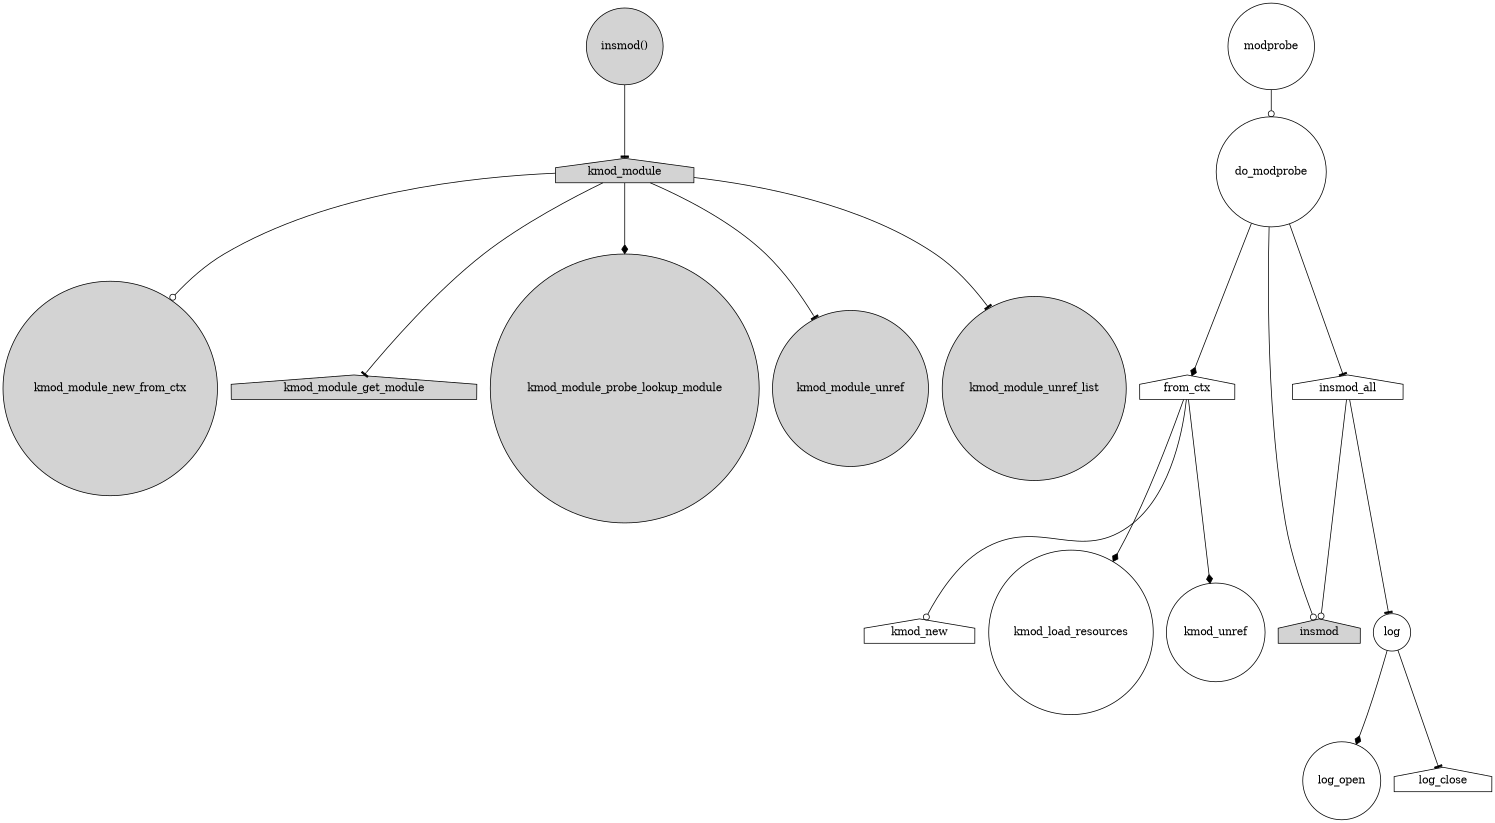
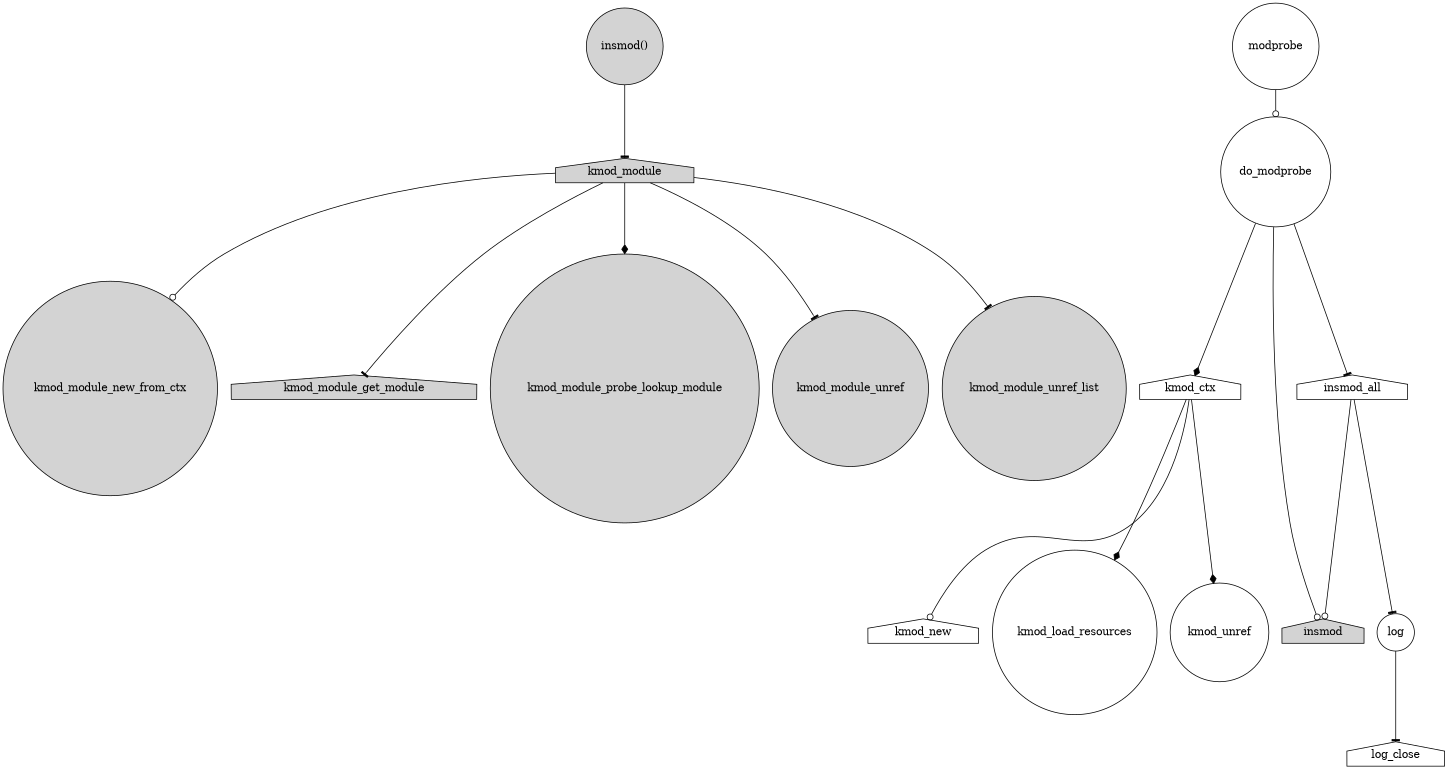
(1187, 388) -> (1190, 388)
(1342, 781) -> none
